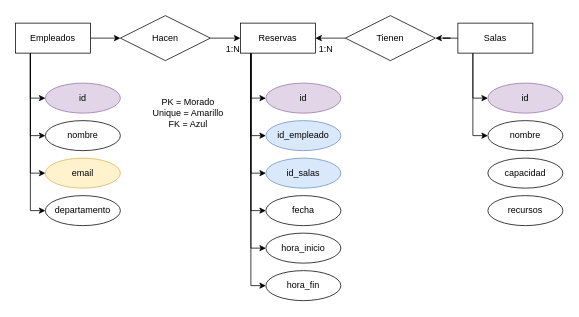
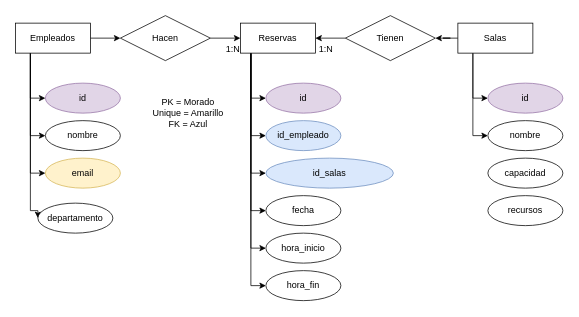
(303, 173) -> (330, 173)
(83, 210) -> (75, 218)
